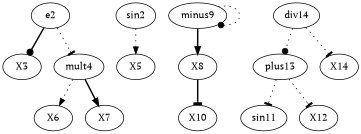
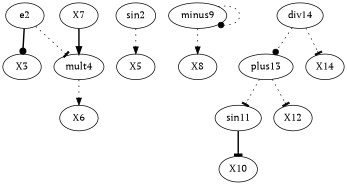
(198, 38) -> (198, 38)
(90, 89) -> (79, 38)
(198, 91) -> (238, 142)
